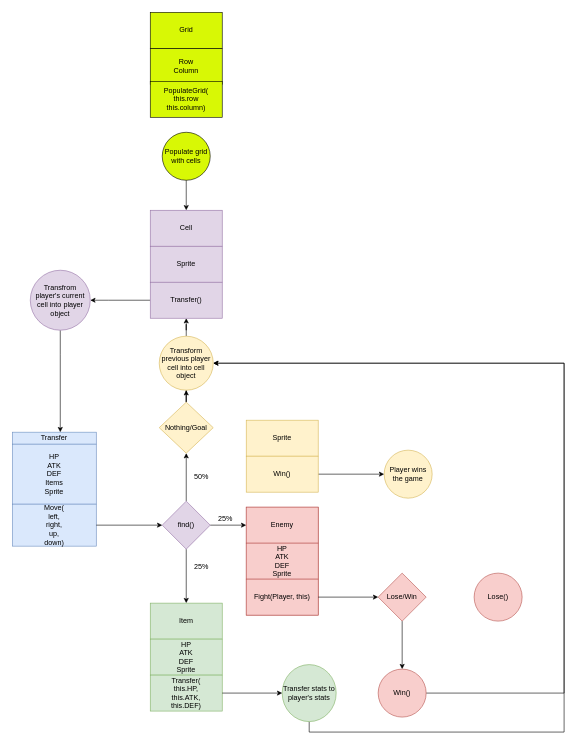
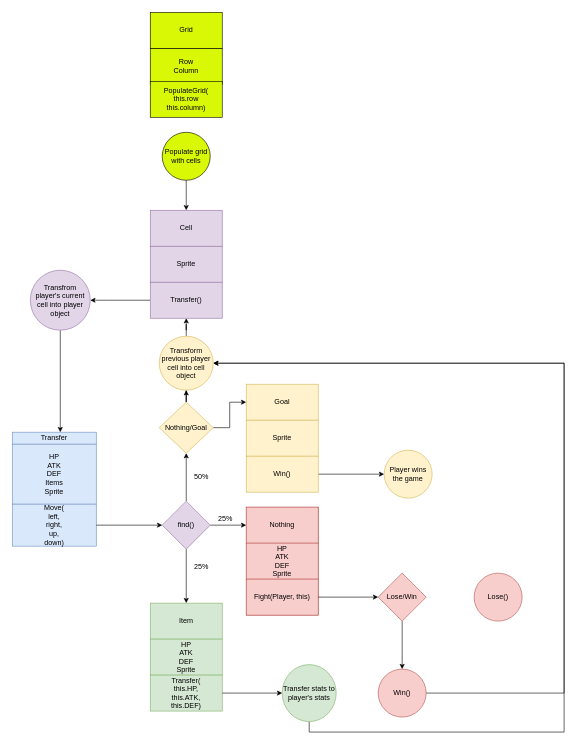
none -> (282, 402)
none -> (230, 428)
(282, 525) -> (282, 525)
